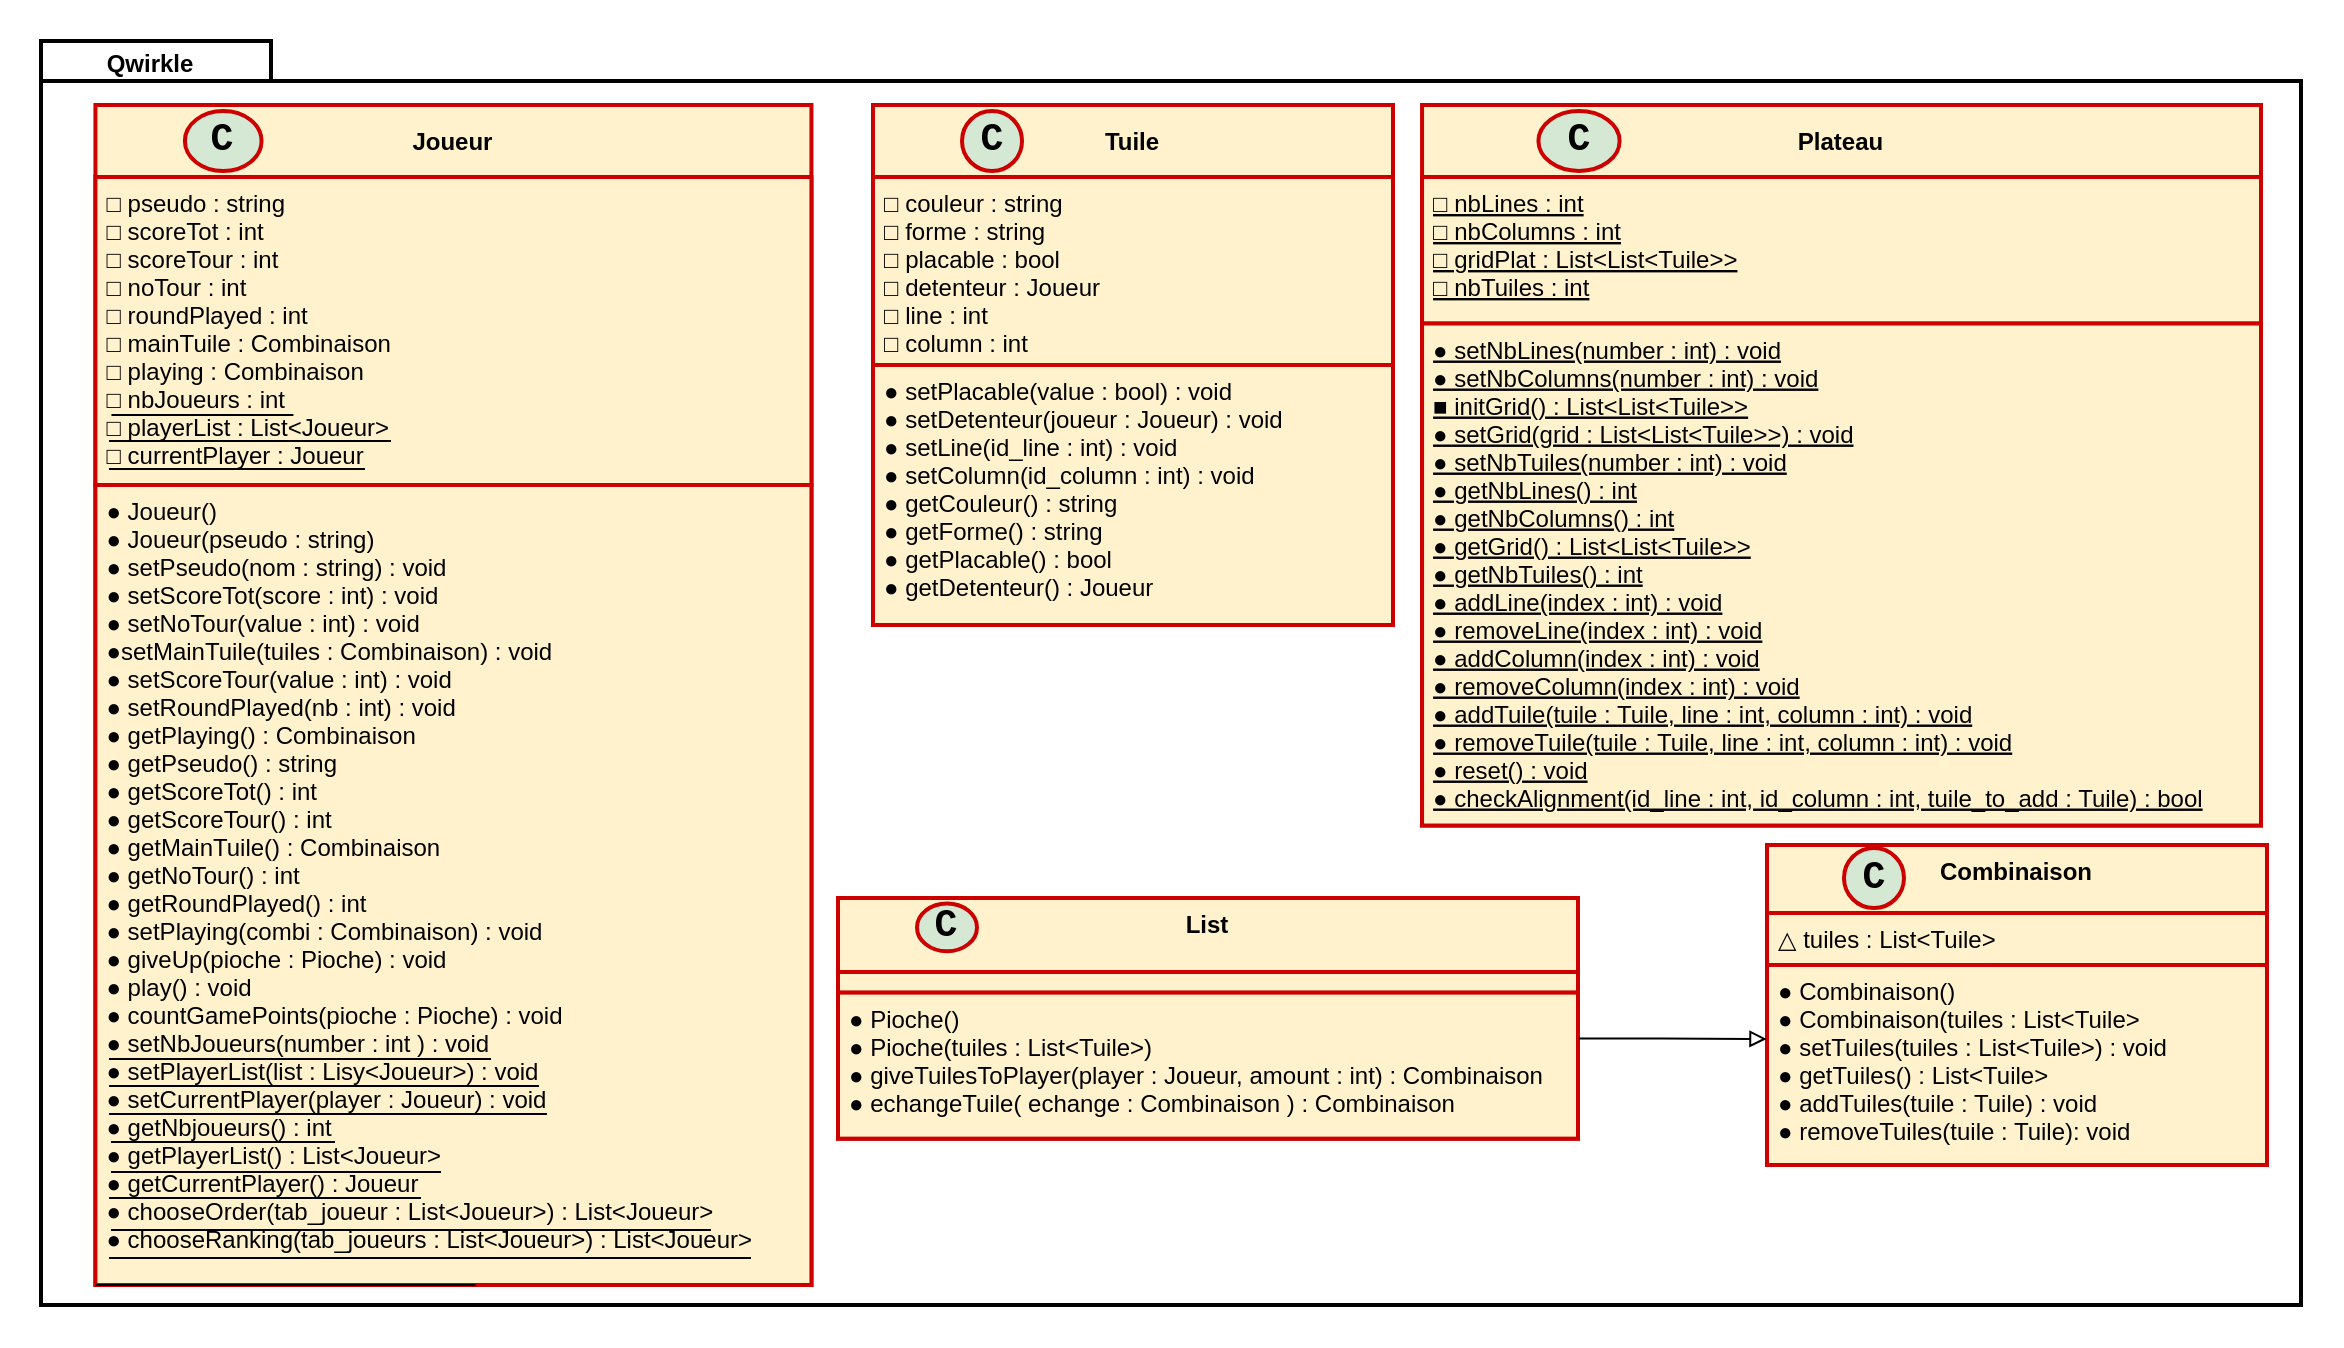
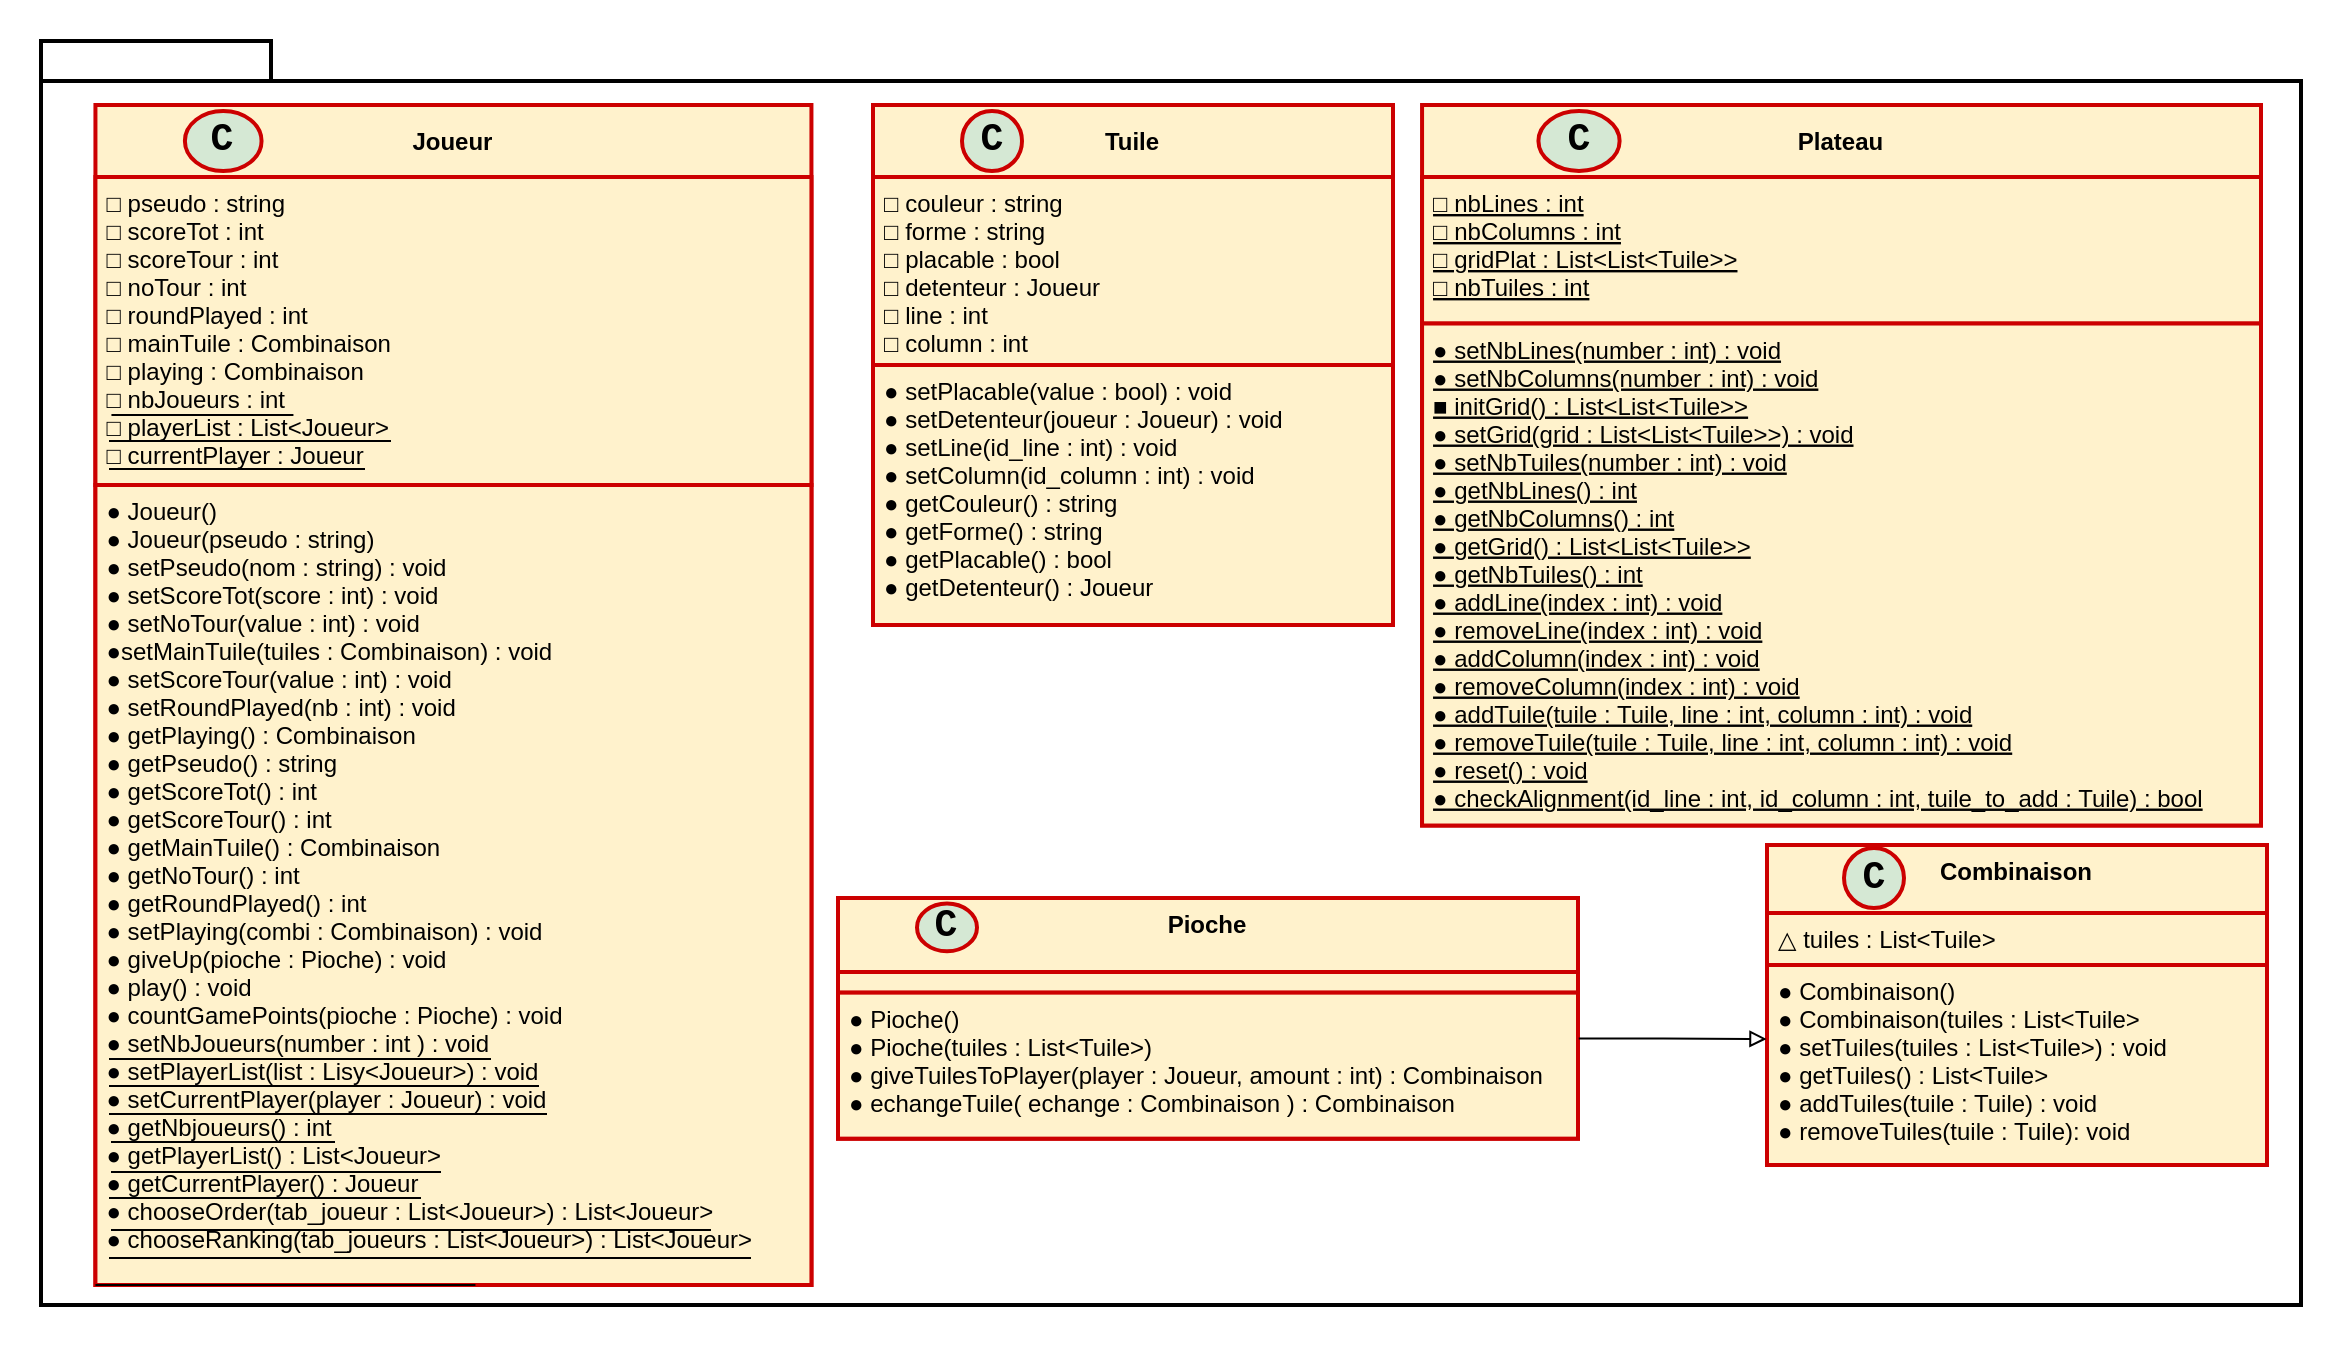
(151, 63) -> none
(1207, 925) -> (1207, 925)
